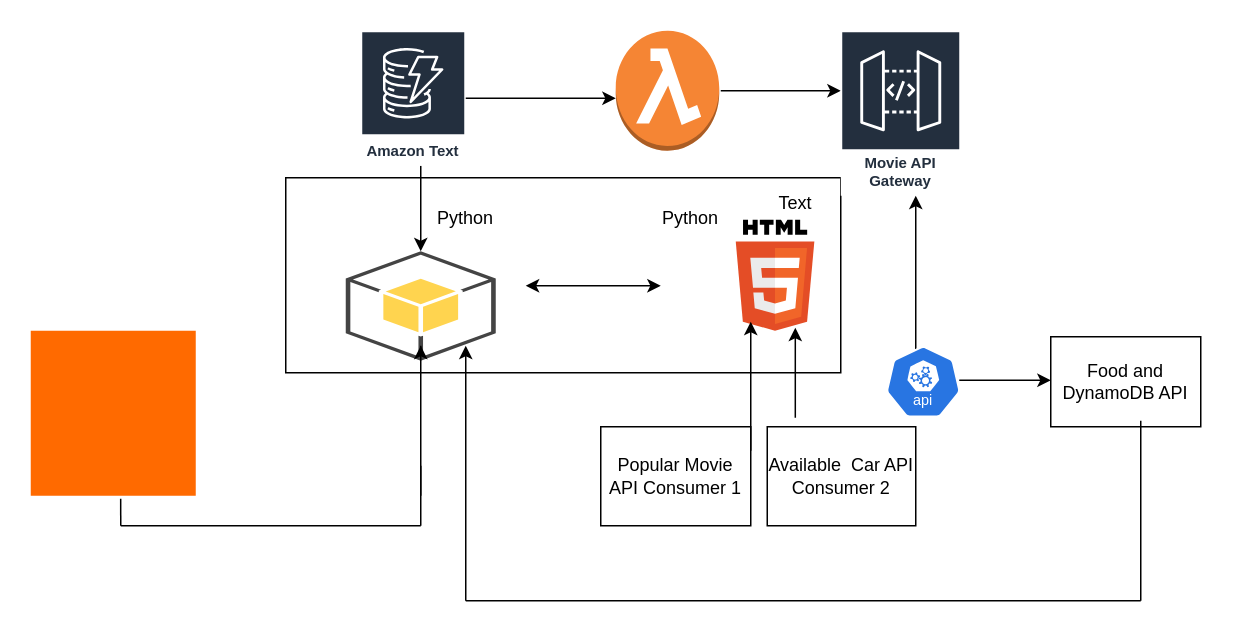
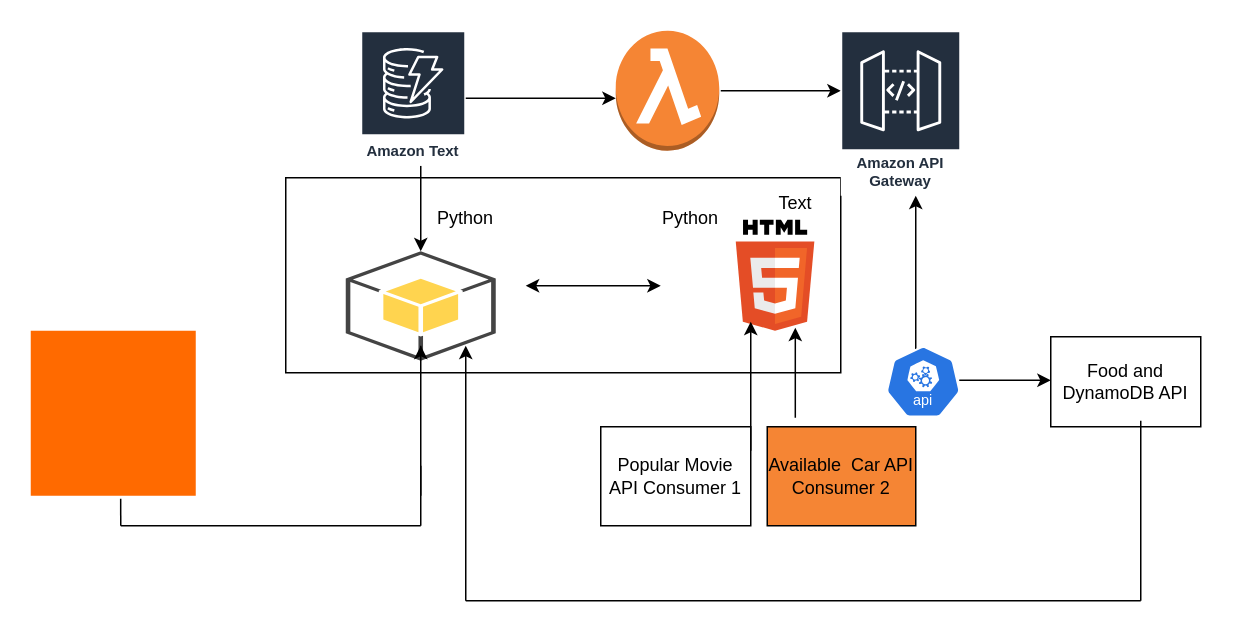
(901, 172) -> (901, 172)
(842, 476) -> (842, 476)
